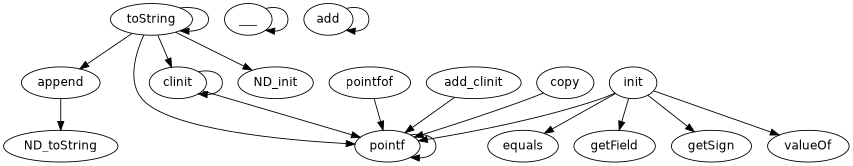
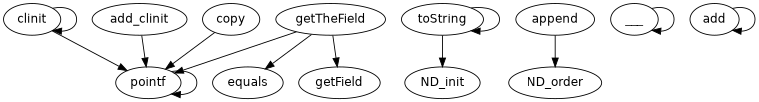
(163, 47) -> none
(110, 49) -> none
(370, 83) -> none
(633, 83) -> (331, 19)
(208, 127) -> none
(61, 146) -> (555, 83)
(711, 146) -> none
(808, 146) -> none
